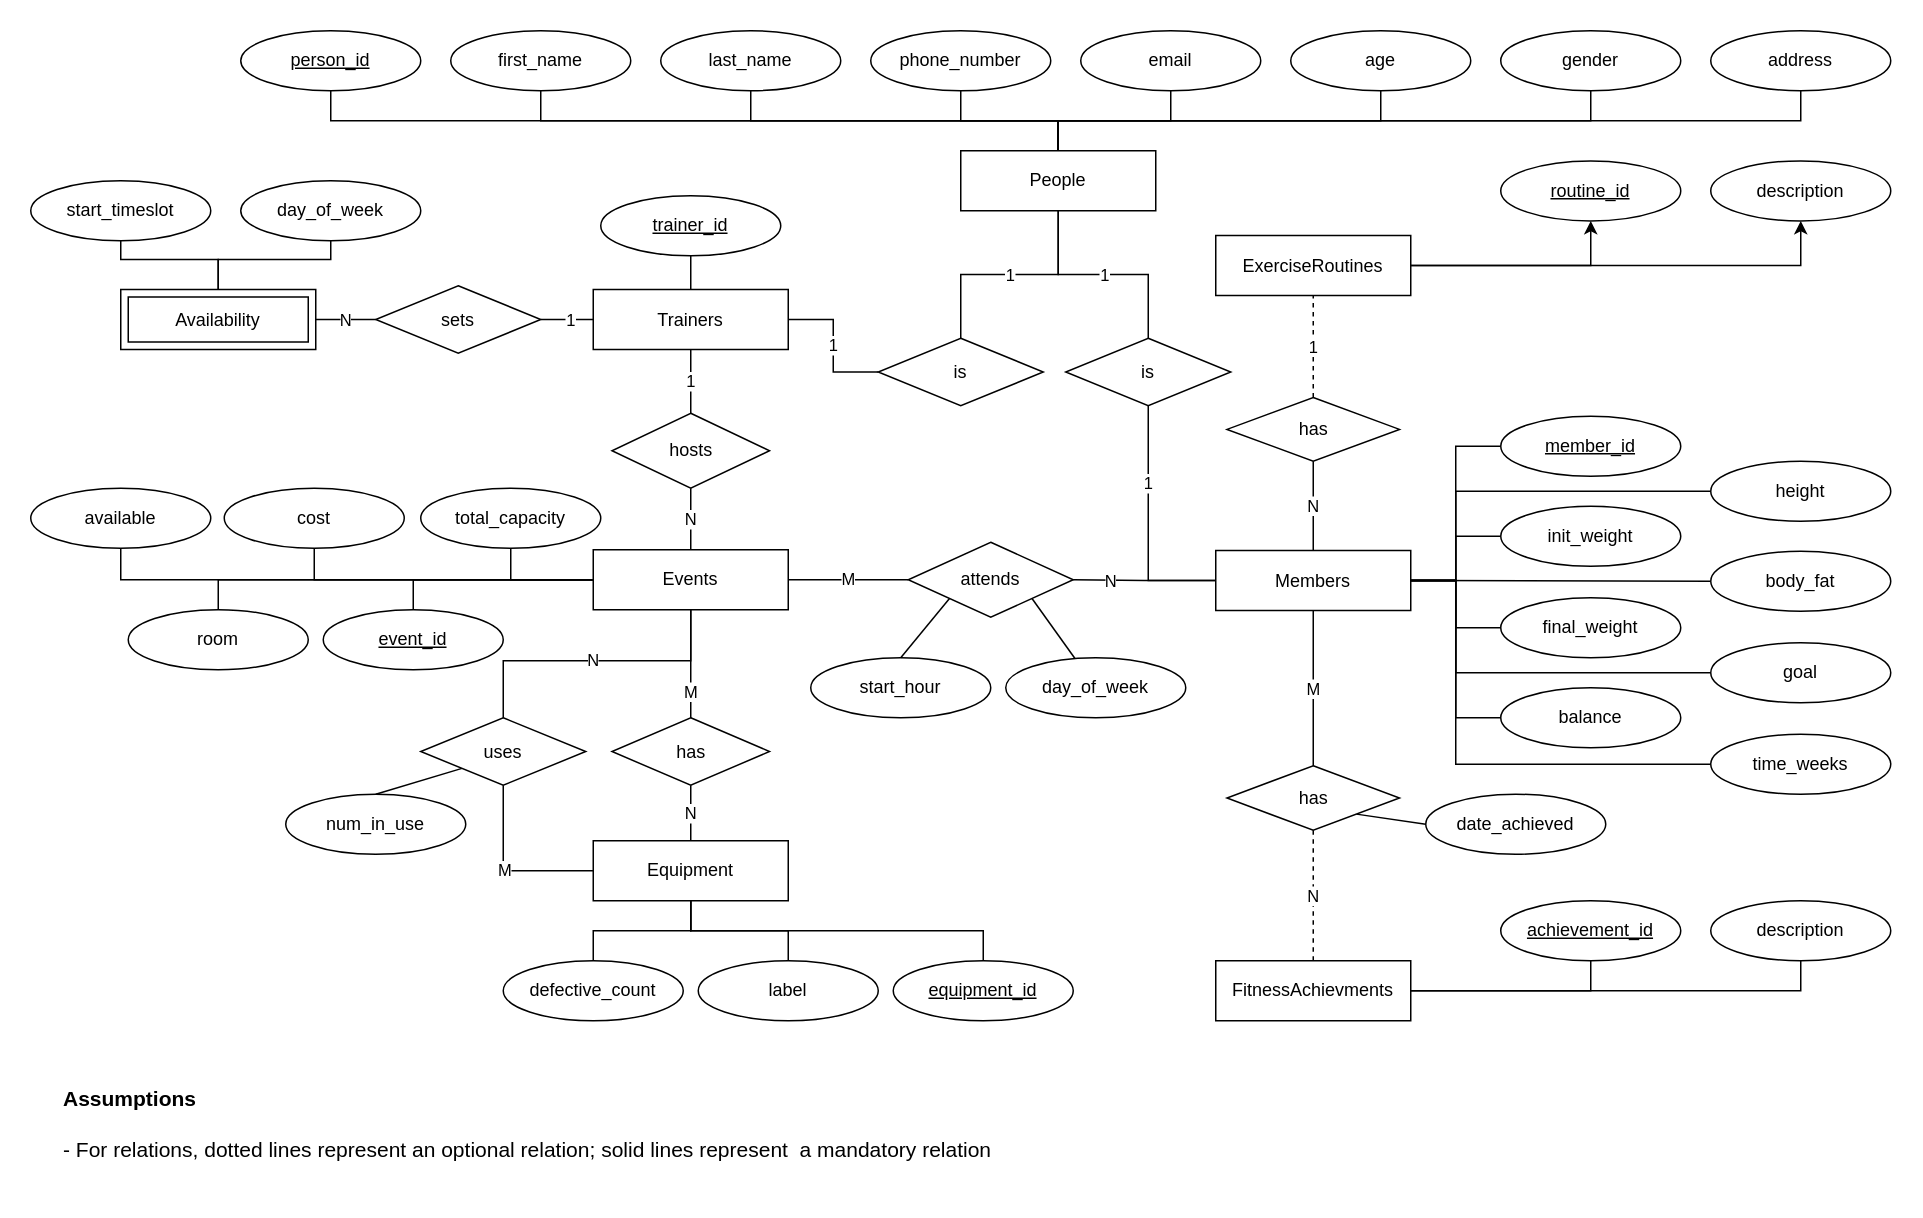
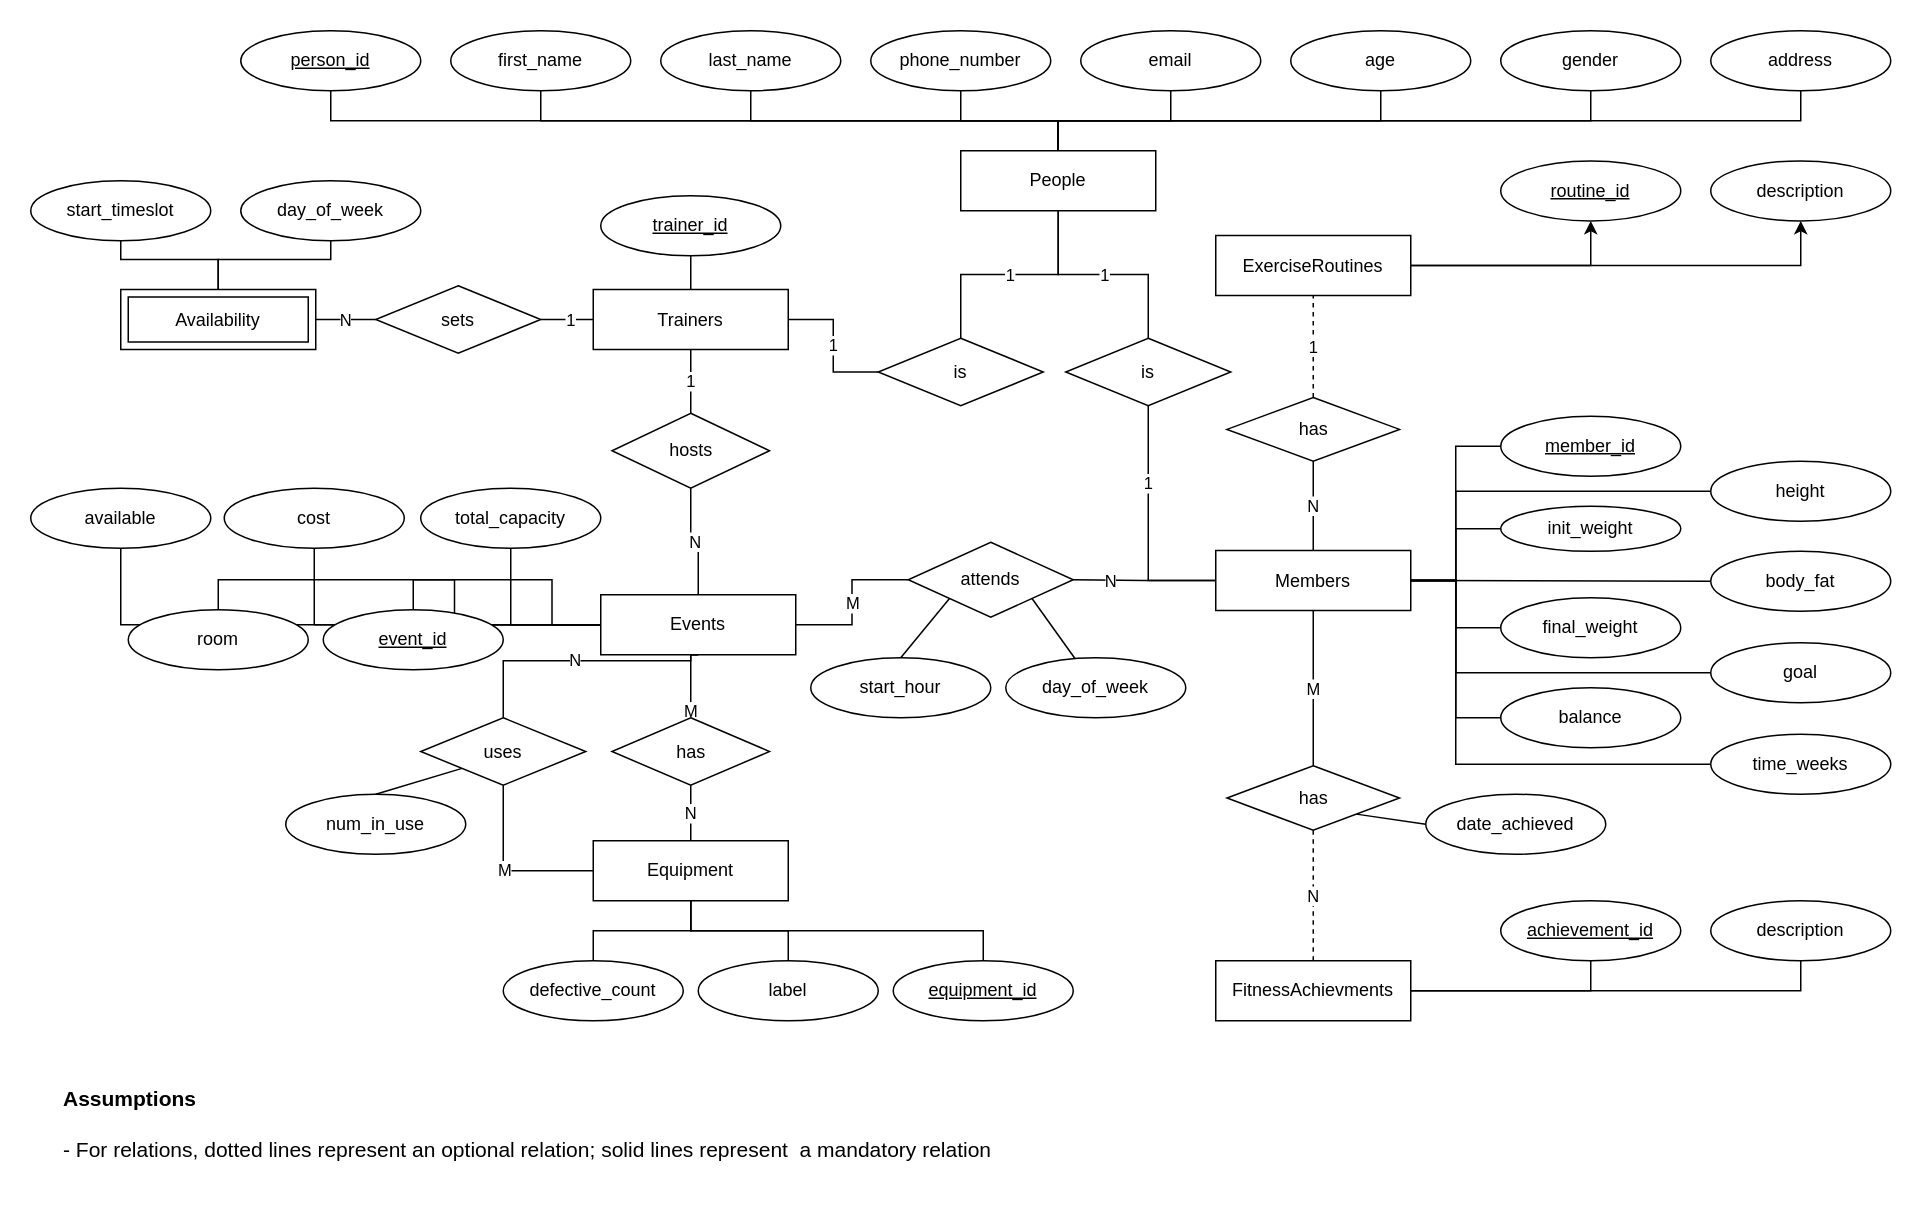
(1591, 536) -> (1591, 529)
(691, 580) -> (698, 625)
